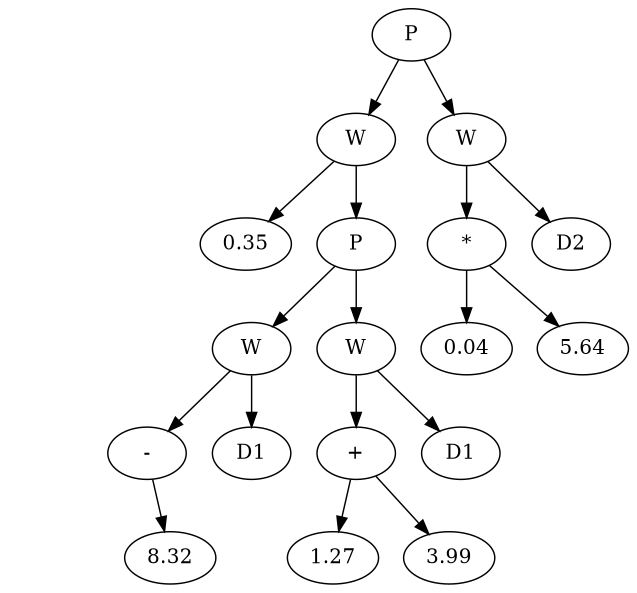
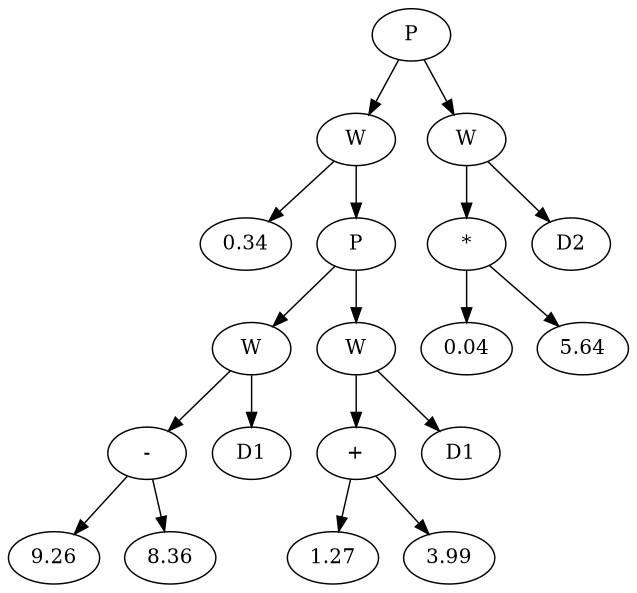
(246, 244) -> (246, 244)
none -> (54, 558)
(170, 558) -> (170, 558)
